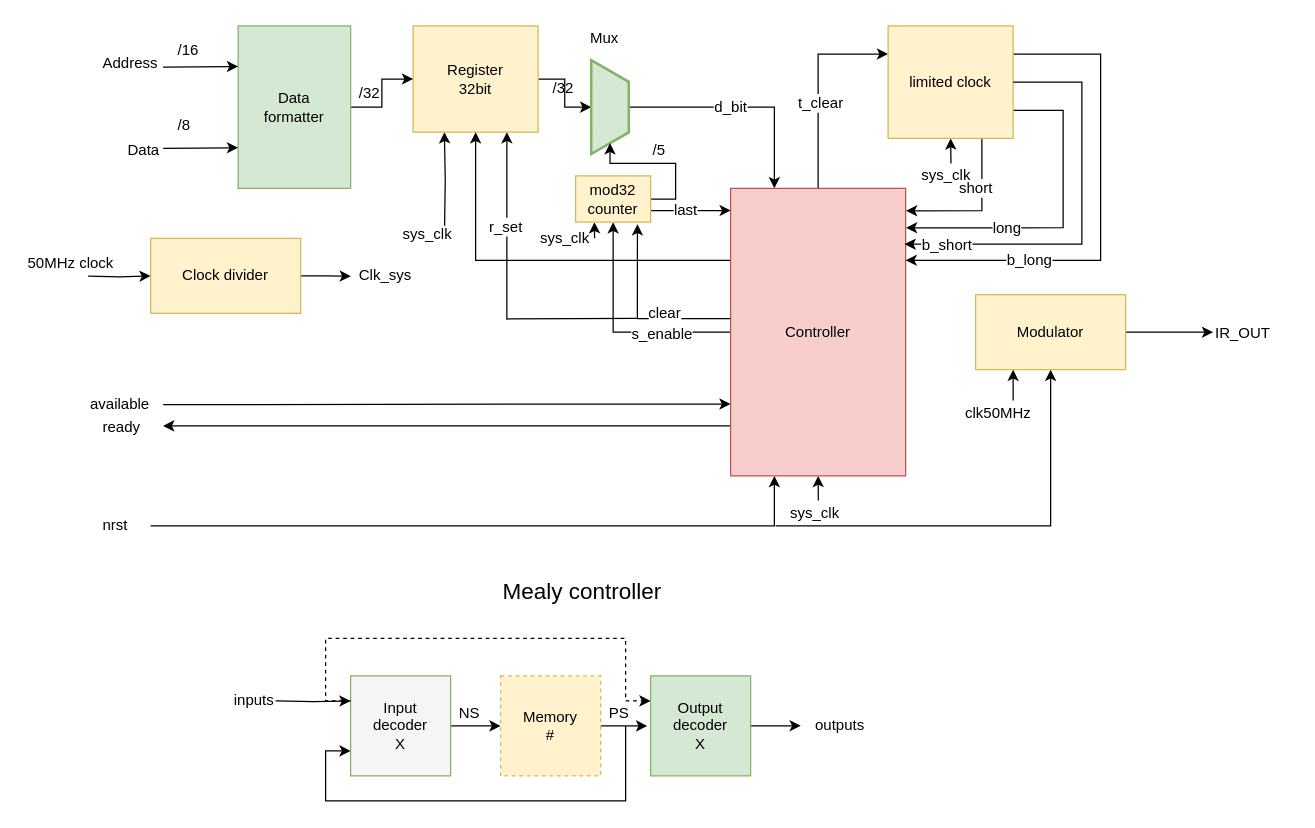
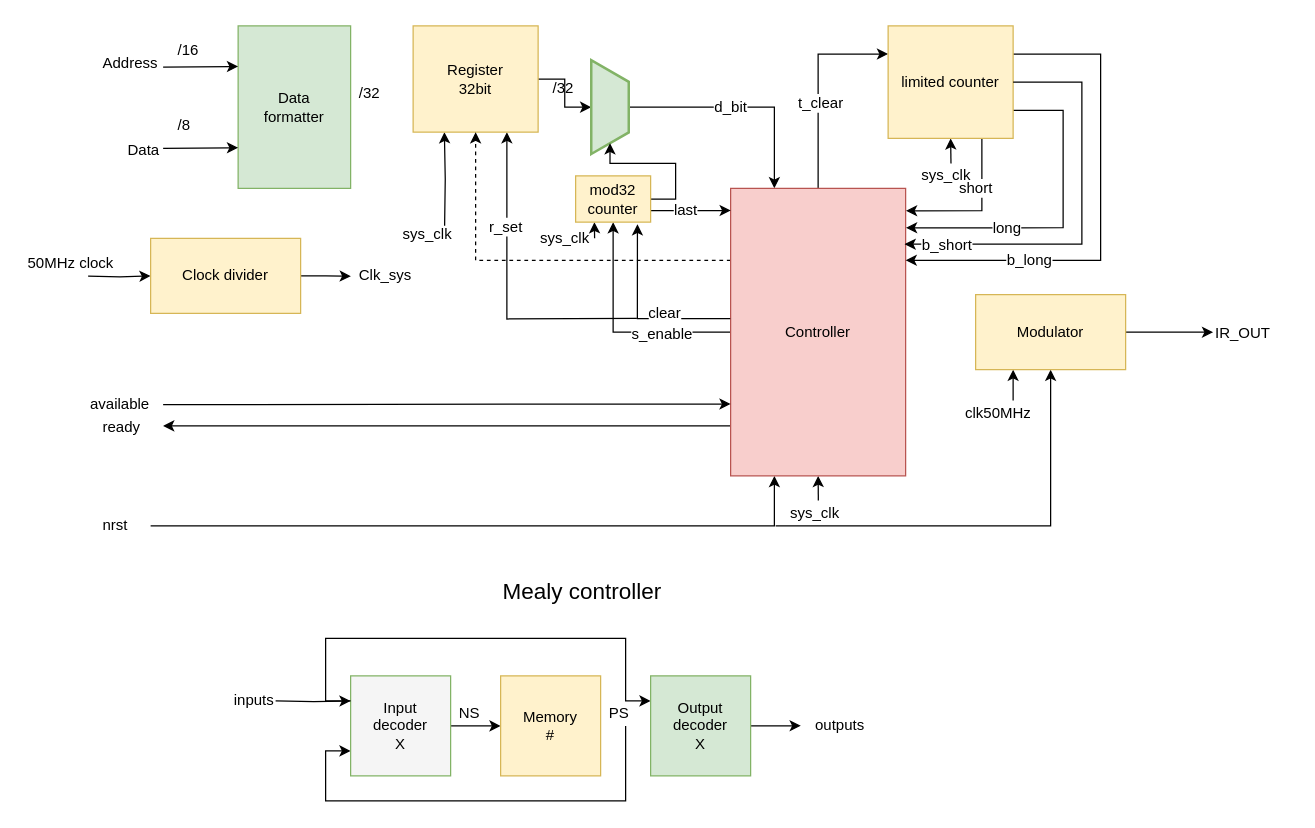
(613, 38) -> none
(951, 82) -> (951, 82)
(382, 97) -> none
(669, 151) -> none
(542, 260) -> (542, 260)
(484, 638) -> (484, 638)
(551, 726) -> (551, 726)
(620, 726) -> none
